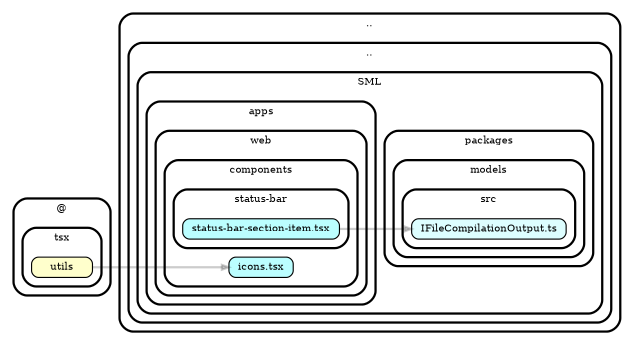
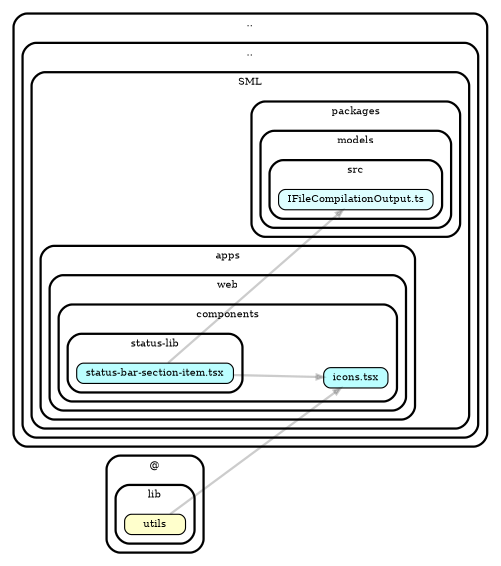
(261, 200) -> (155, 344)
(62, 238) -> (155, 495)
none -> (275, 376)
